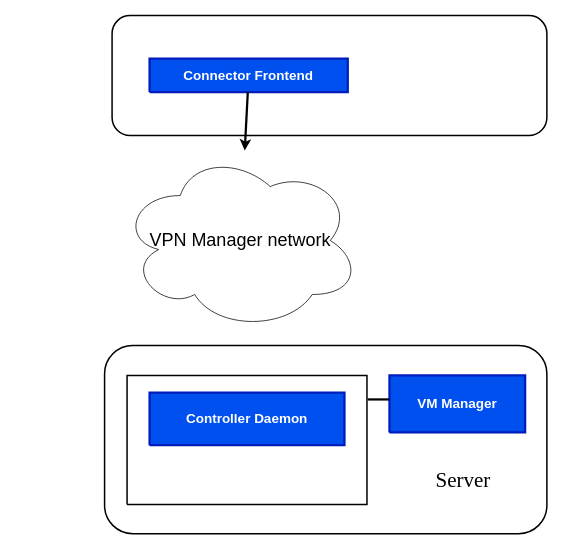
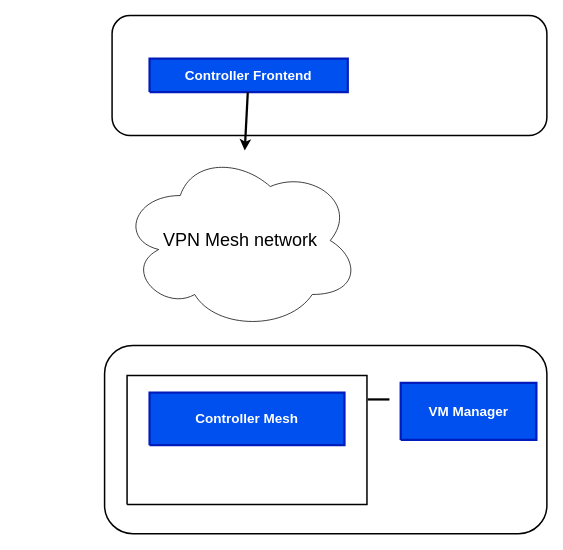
(249, 75) -> (249, 75)
(240, 240) -> (240, 240)
(458, 404) -> (469, 411)
(247, 419) -> (247, 419)
(464, 479) -> none
